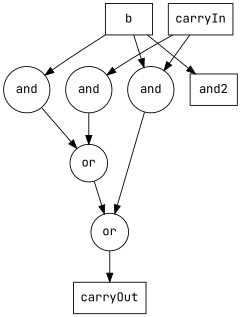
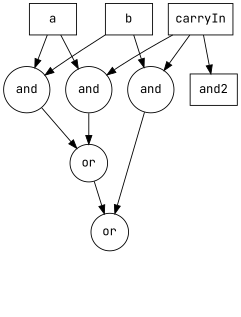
none -> (53, 19)
(168, 52) -> (206, 50)
(110, 298) -> none
